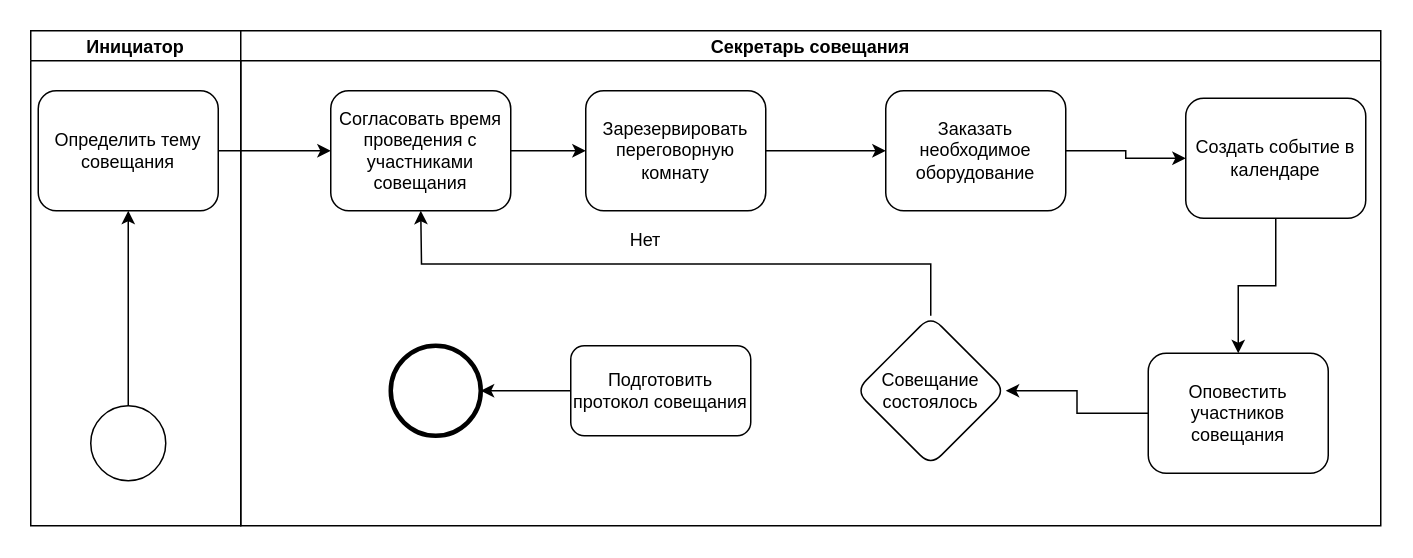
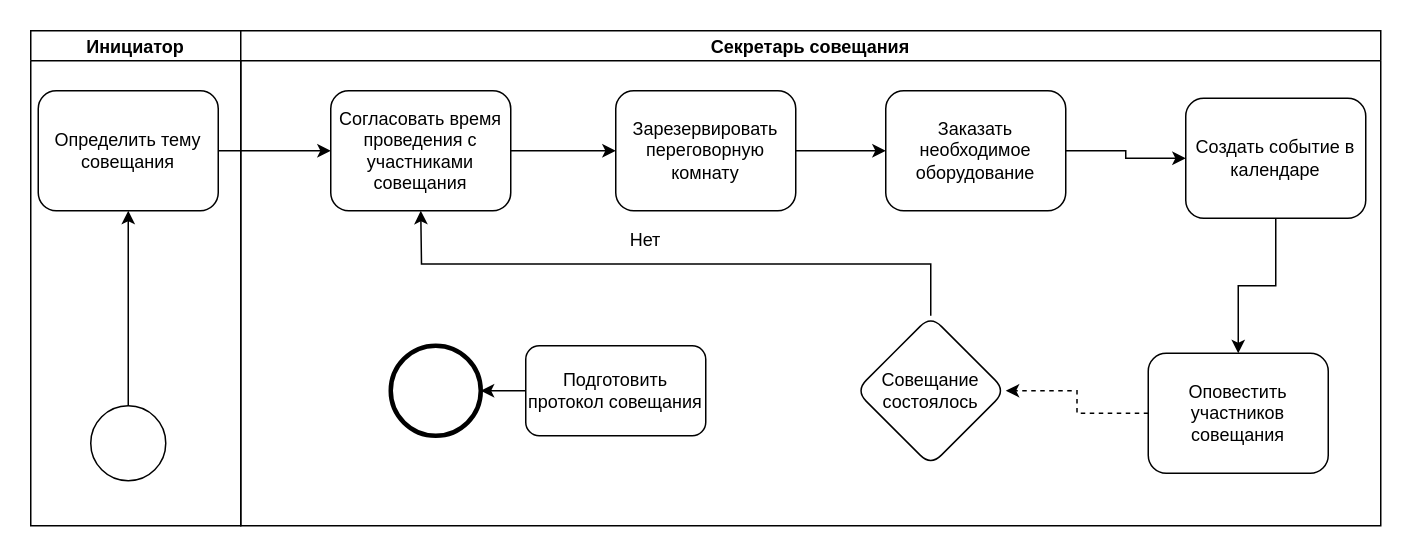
(676, 151) -> (706, 151)
(661, 391) -> (616, 391)
(1077, 406) -> (1077, 406)
